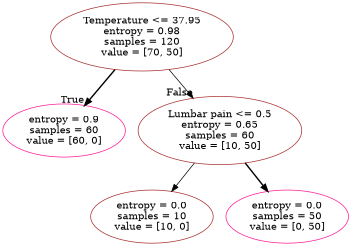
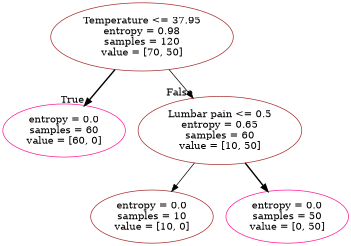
(64, 131) -> (64, 131)
